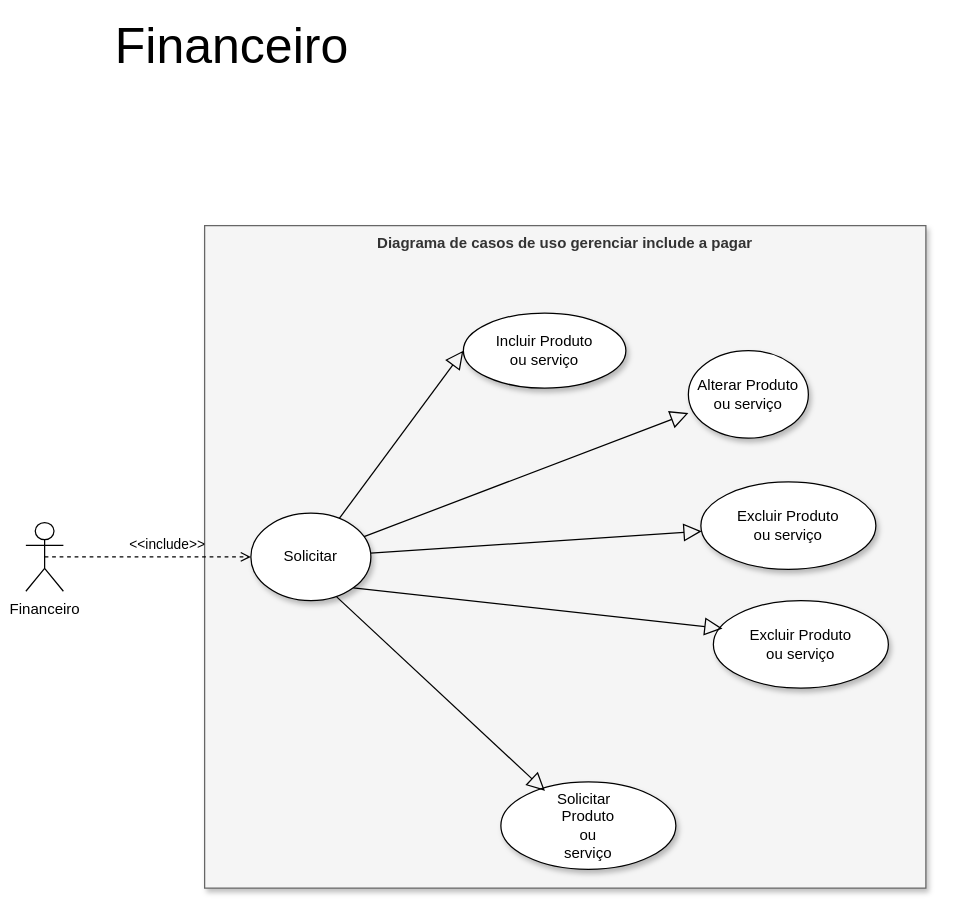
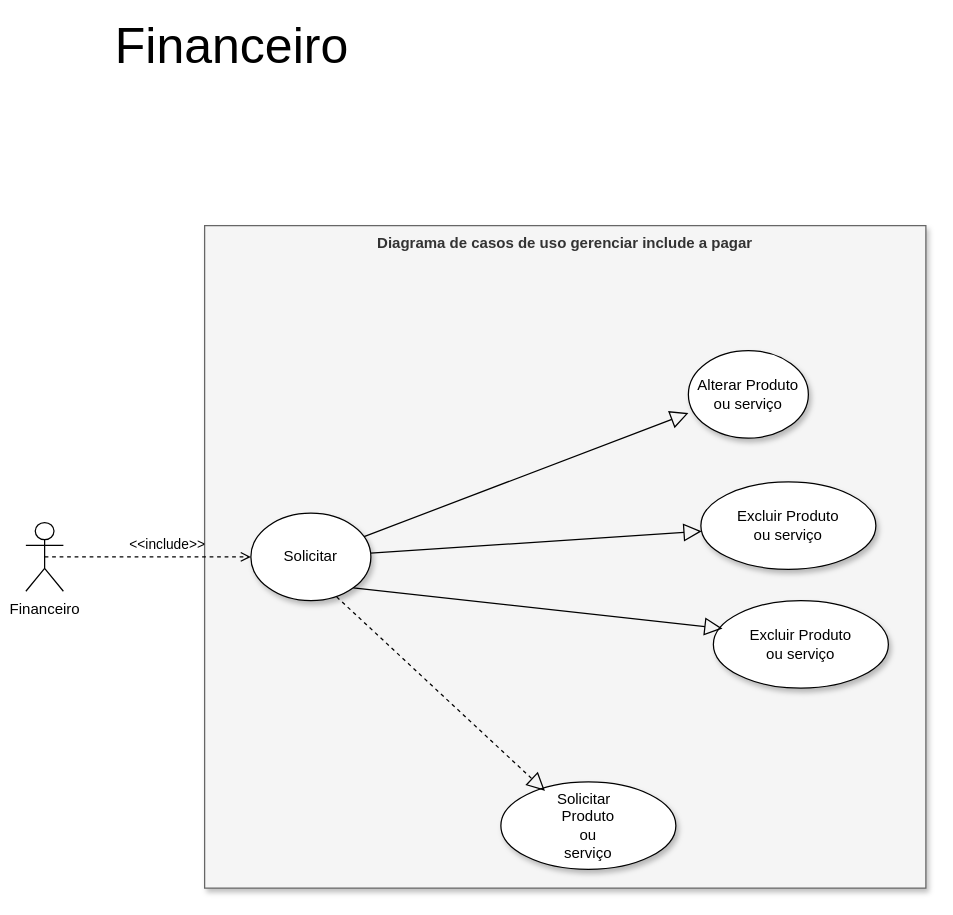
(544, 351) -> none
(396, 442) -> none
(434, 688) -> (434, 688)
